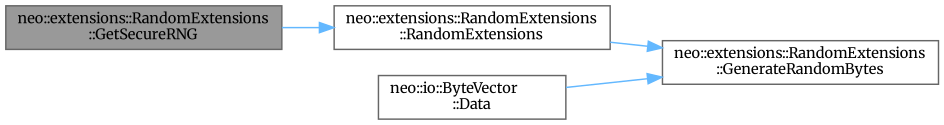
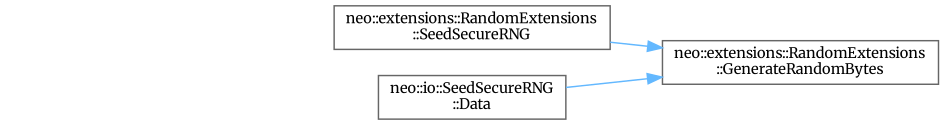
(144, 28) -> none
(472, 28) -> (472, 28)
(472, 97) -> (472, 97)
